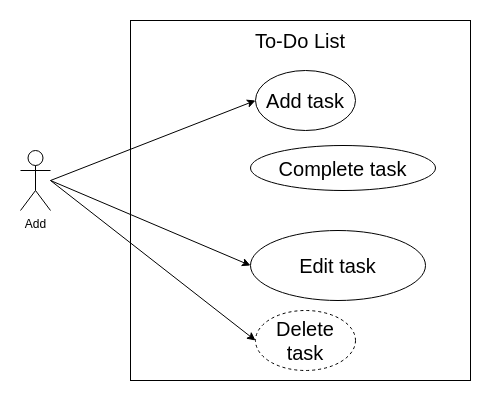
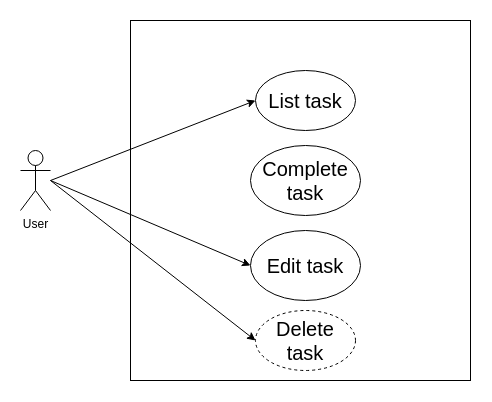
(301, 41) -> none
(306, 101) -> (306, 101)
(343, 168) -> (306, 181)
(36, 225) -> (36, 225)
(338, 266) -> (306, 266)
